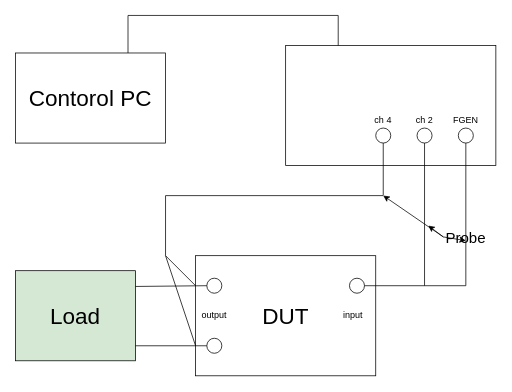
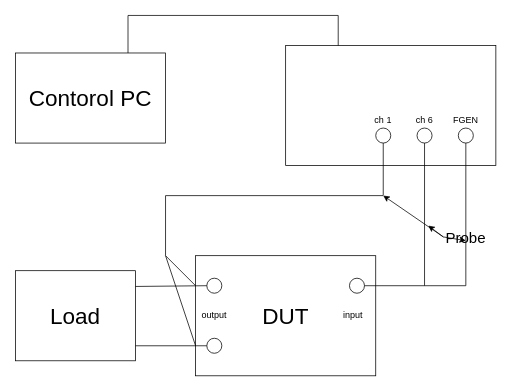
(383, 120) -> (383, 120)
(424, 120) -> (424, 120)
(75, 315) -> (75, 315)
